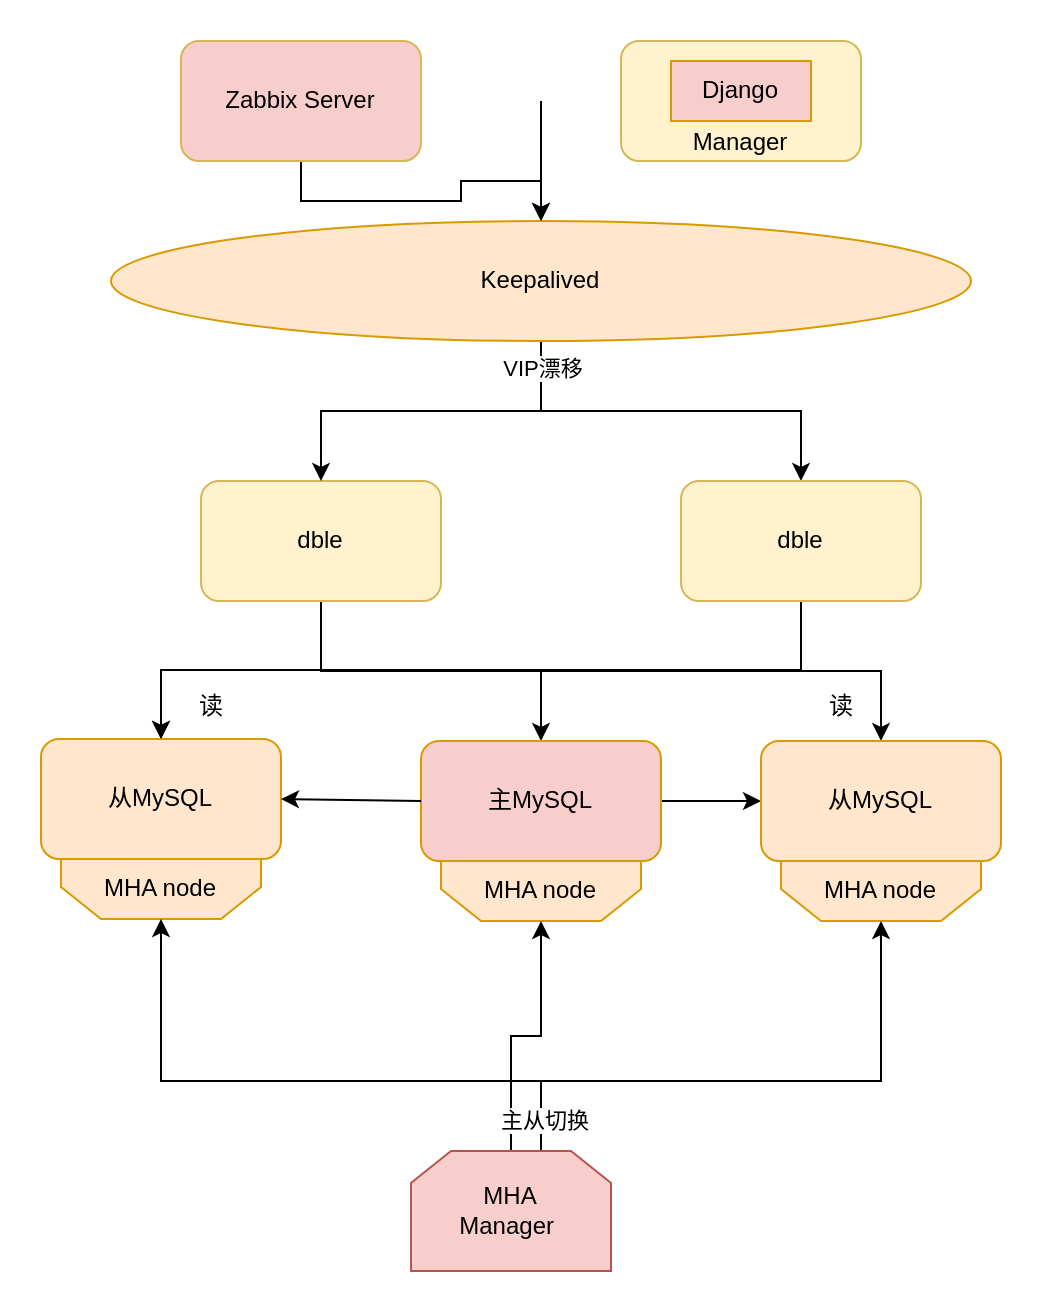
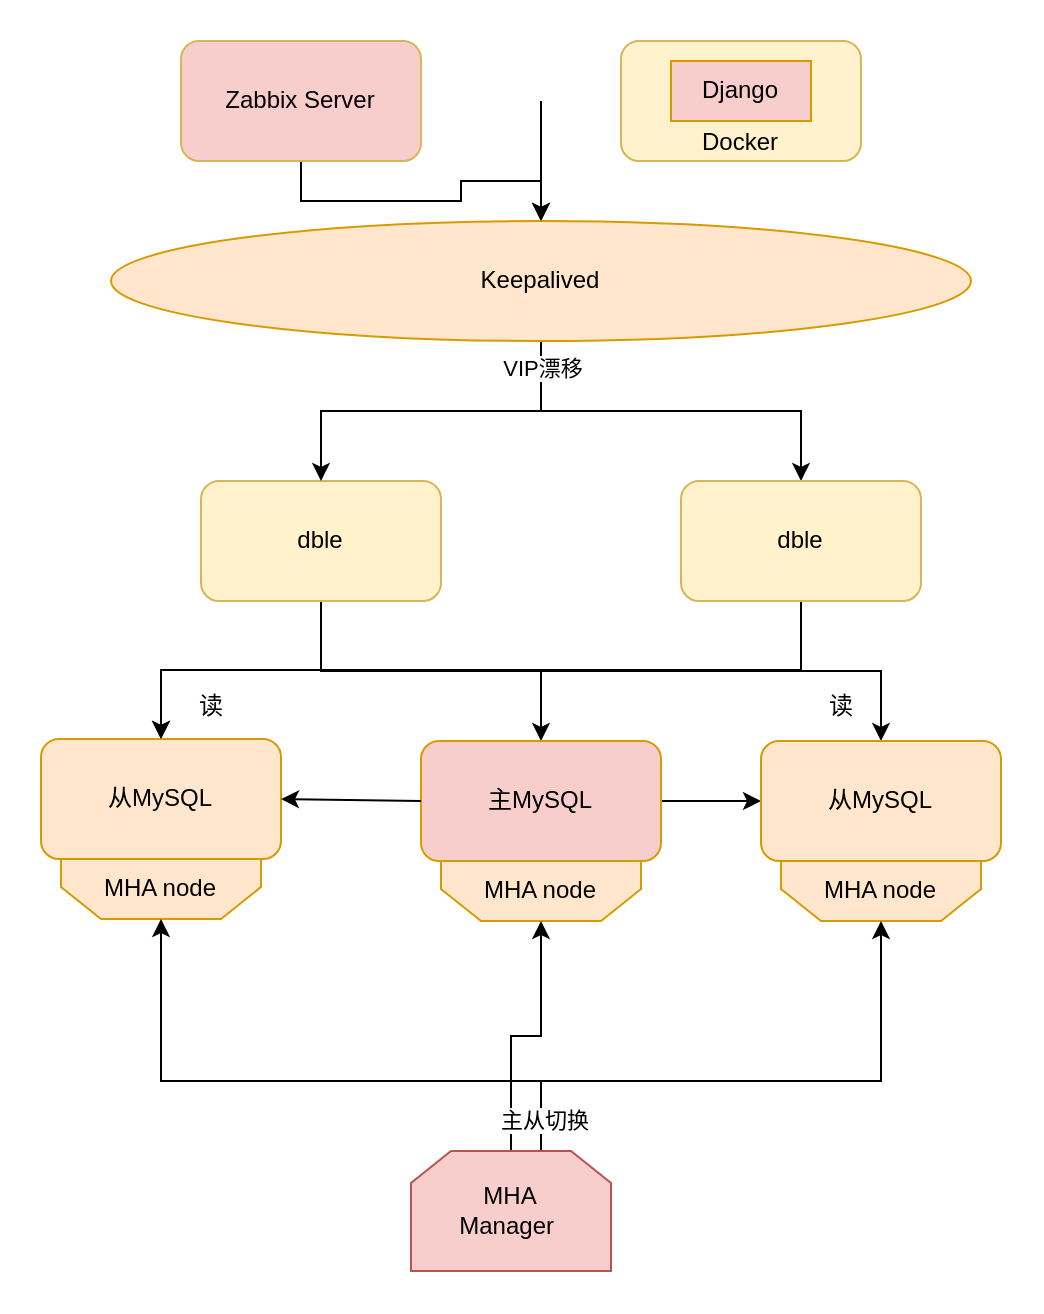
(741, 141) -> (741, 141)
